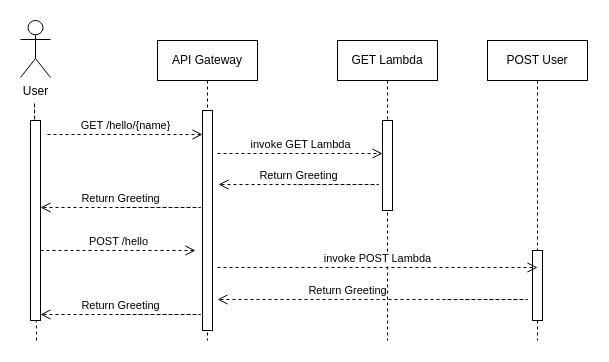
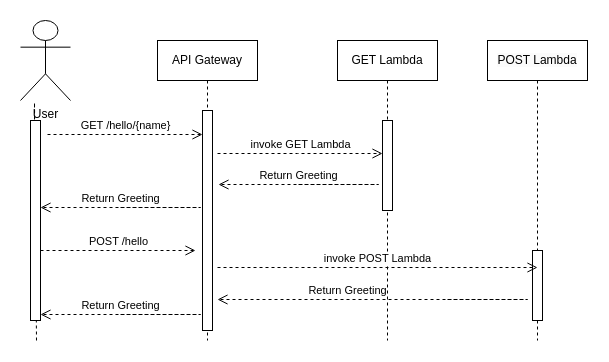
(36, 49) -> (46, 61)
(538, 61) -> (538, 61)
